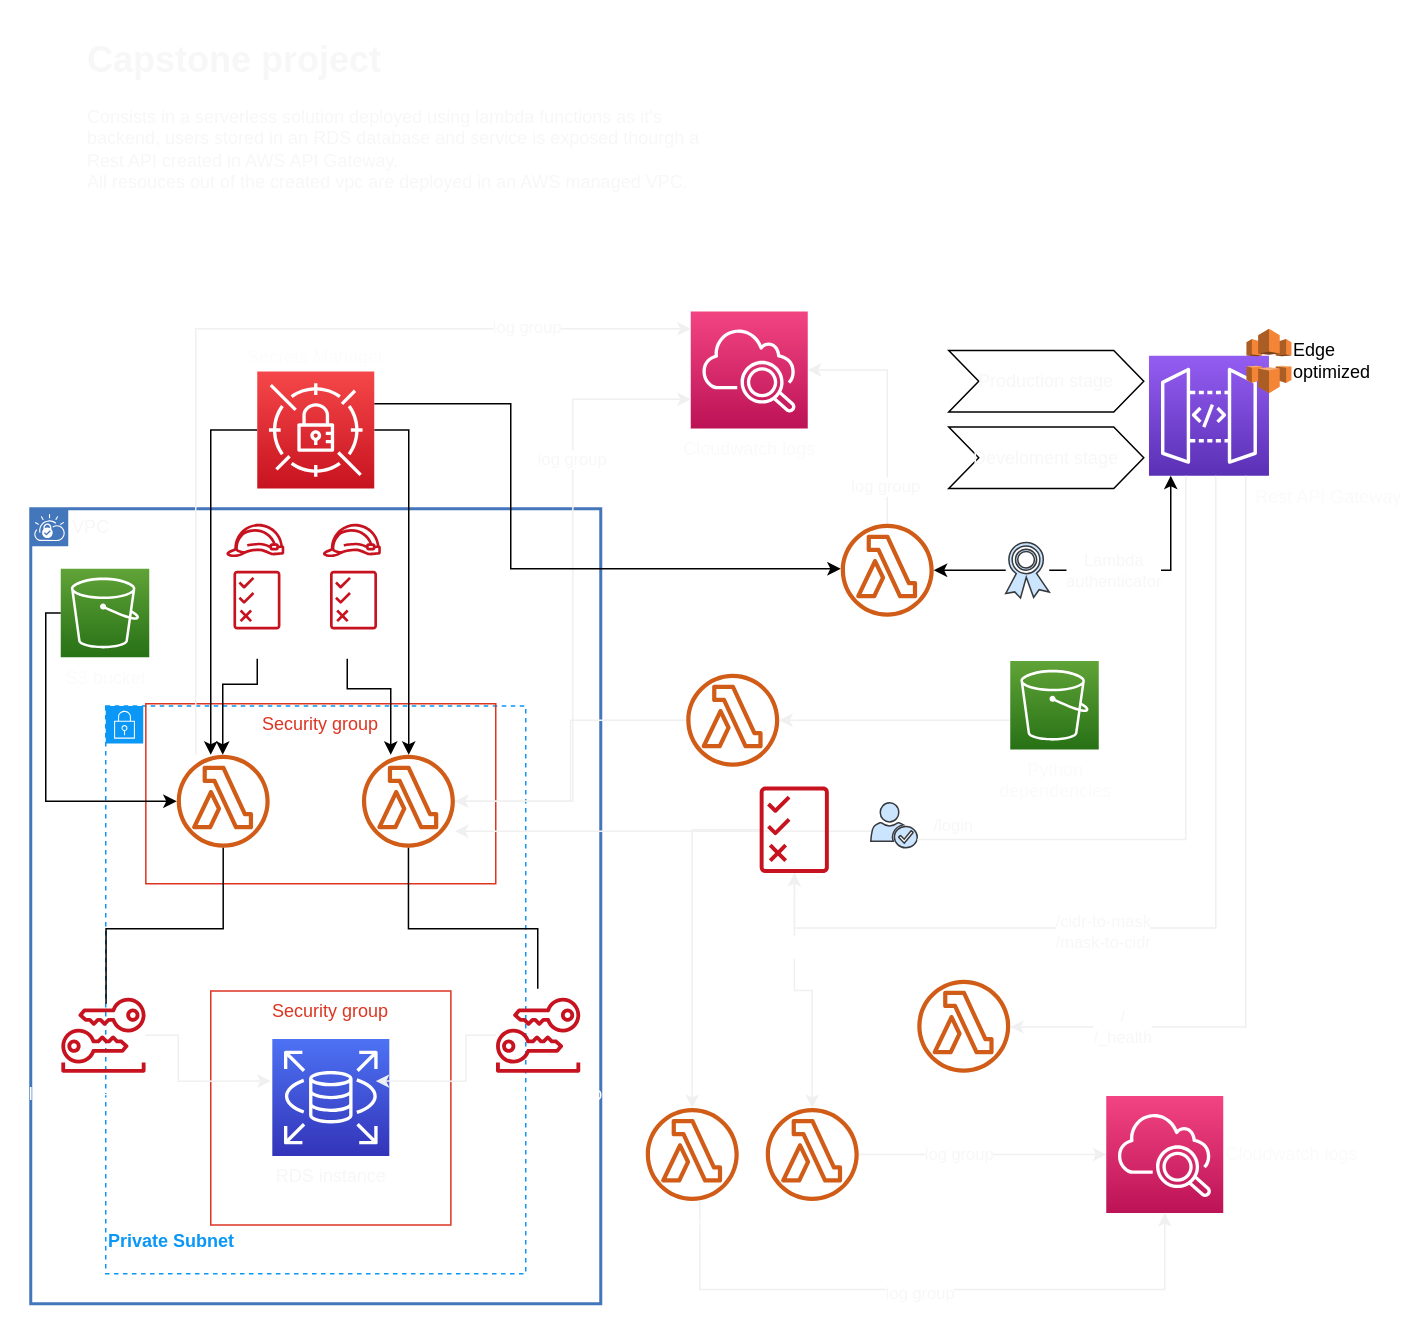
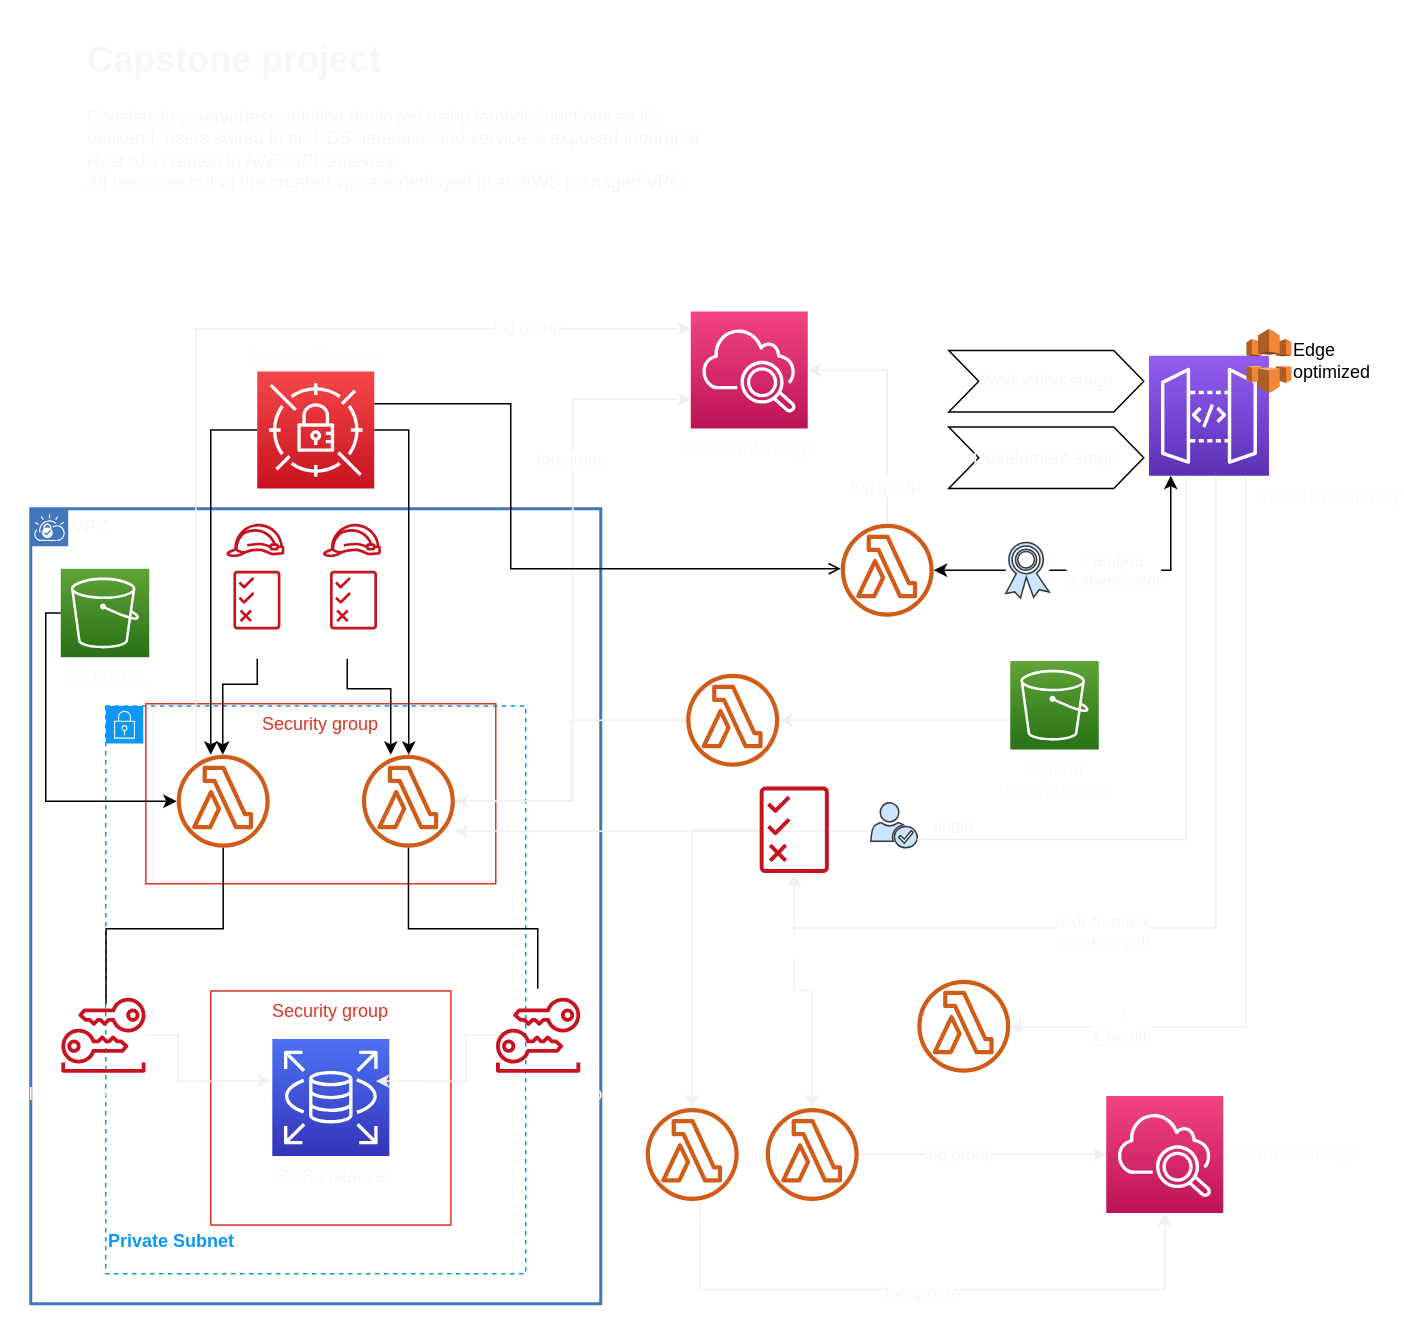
(829, 569) -> (831, 569)
